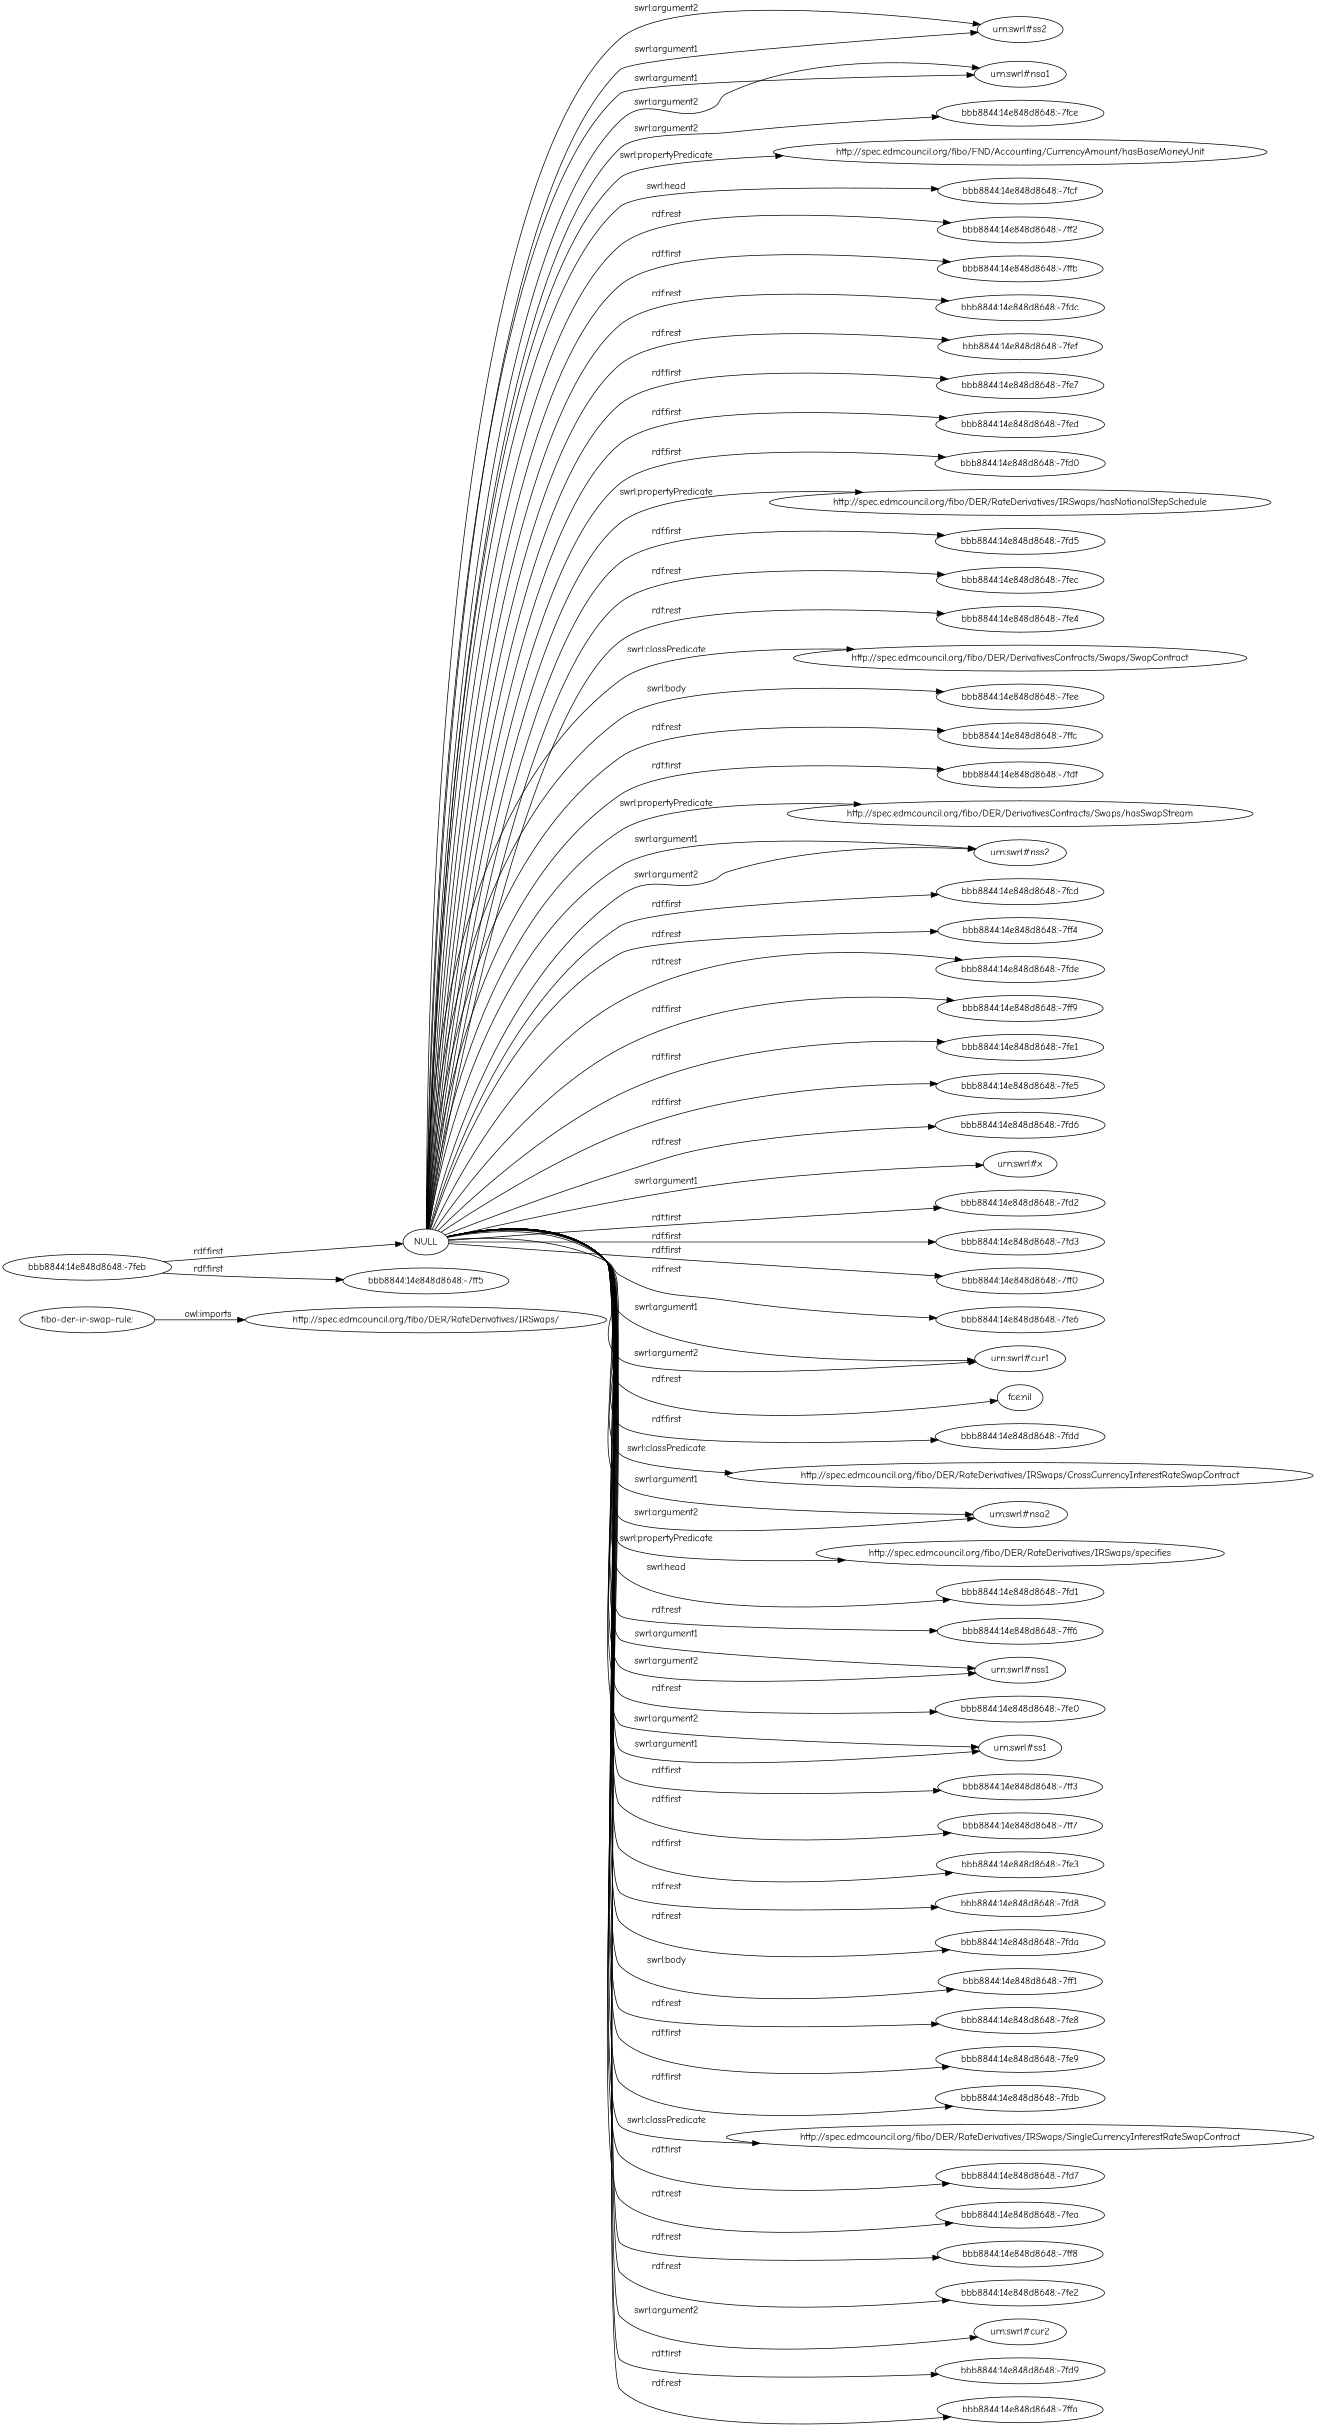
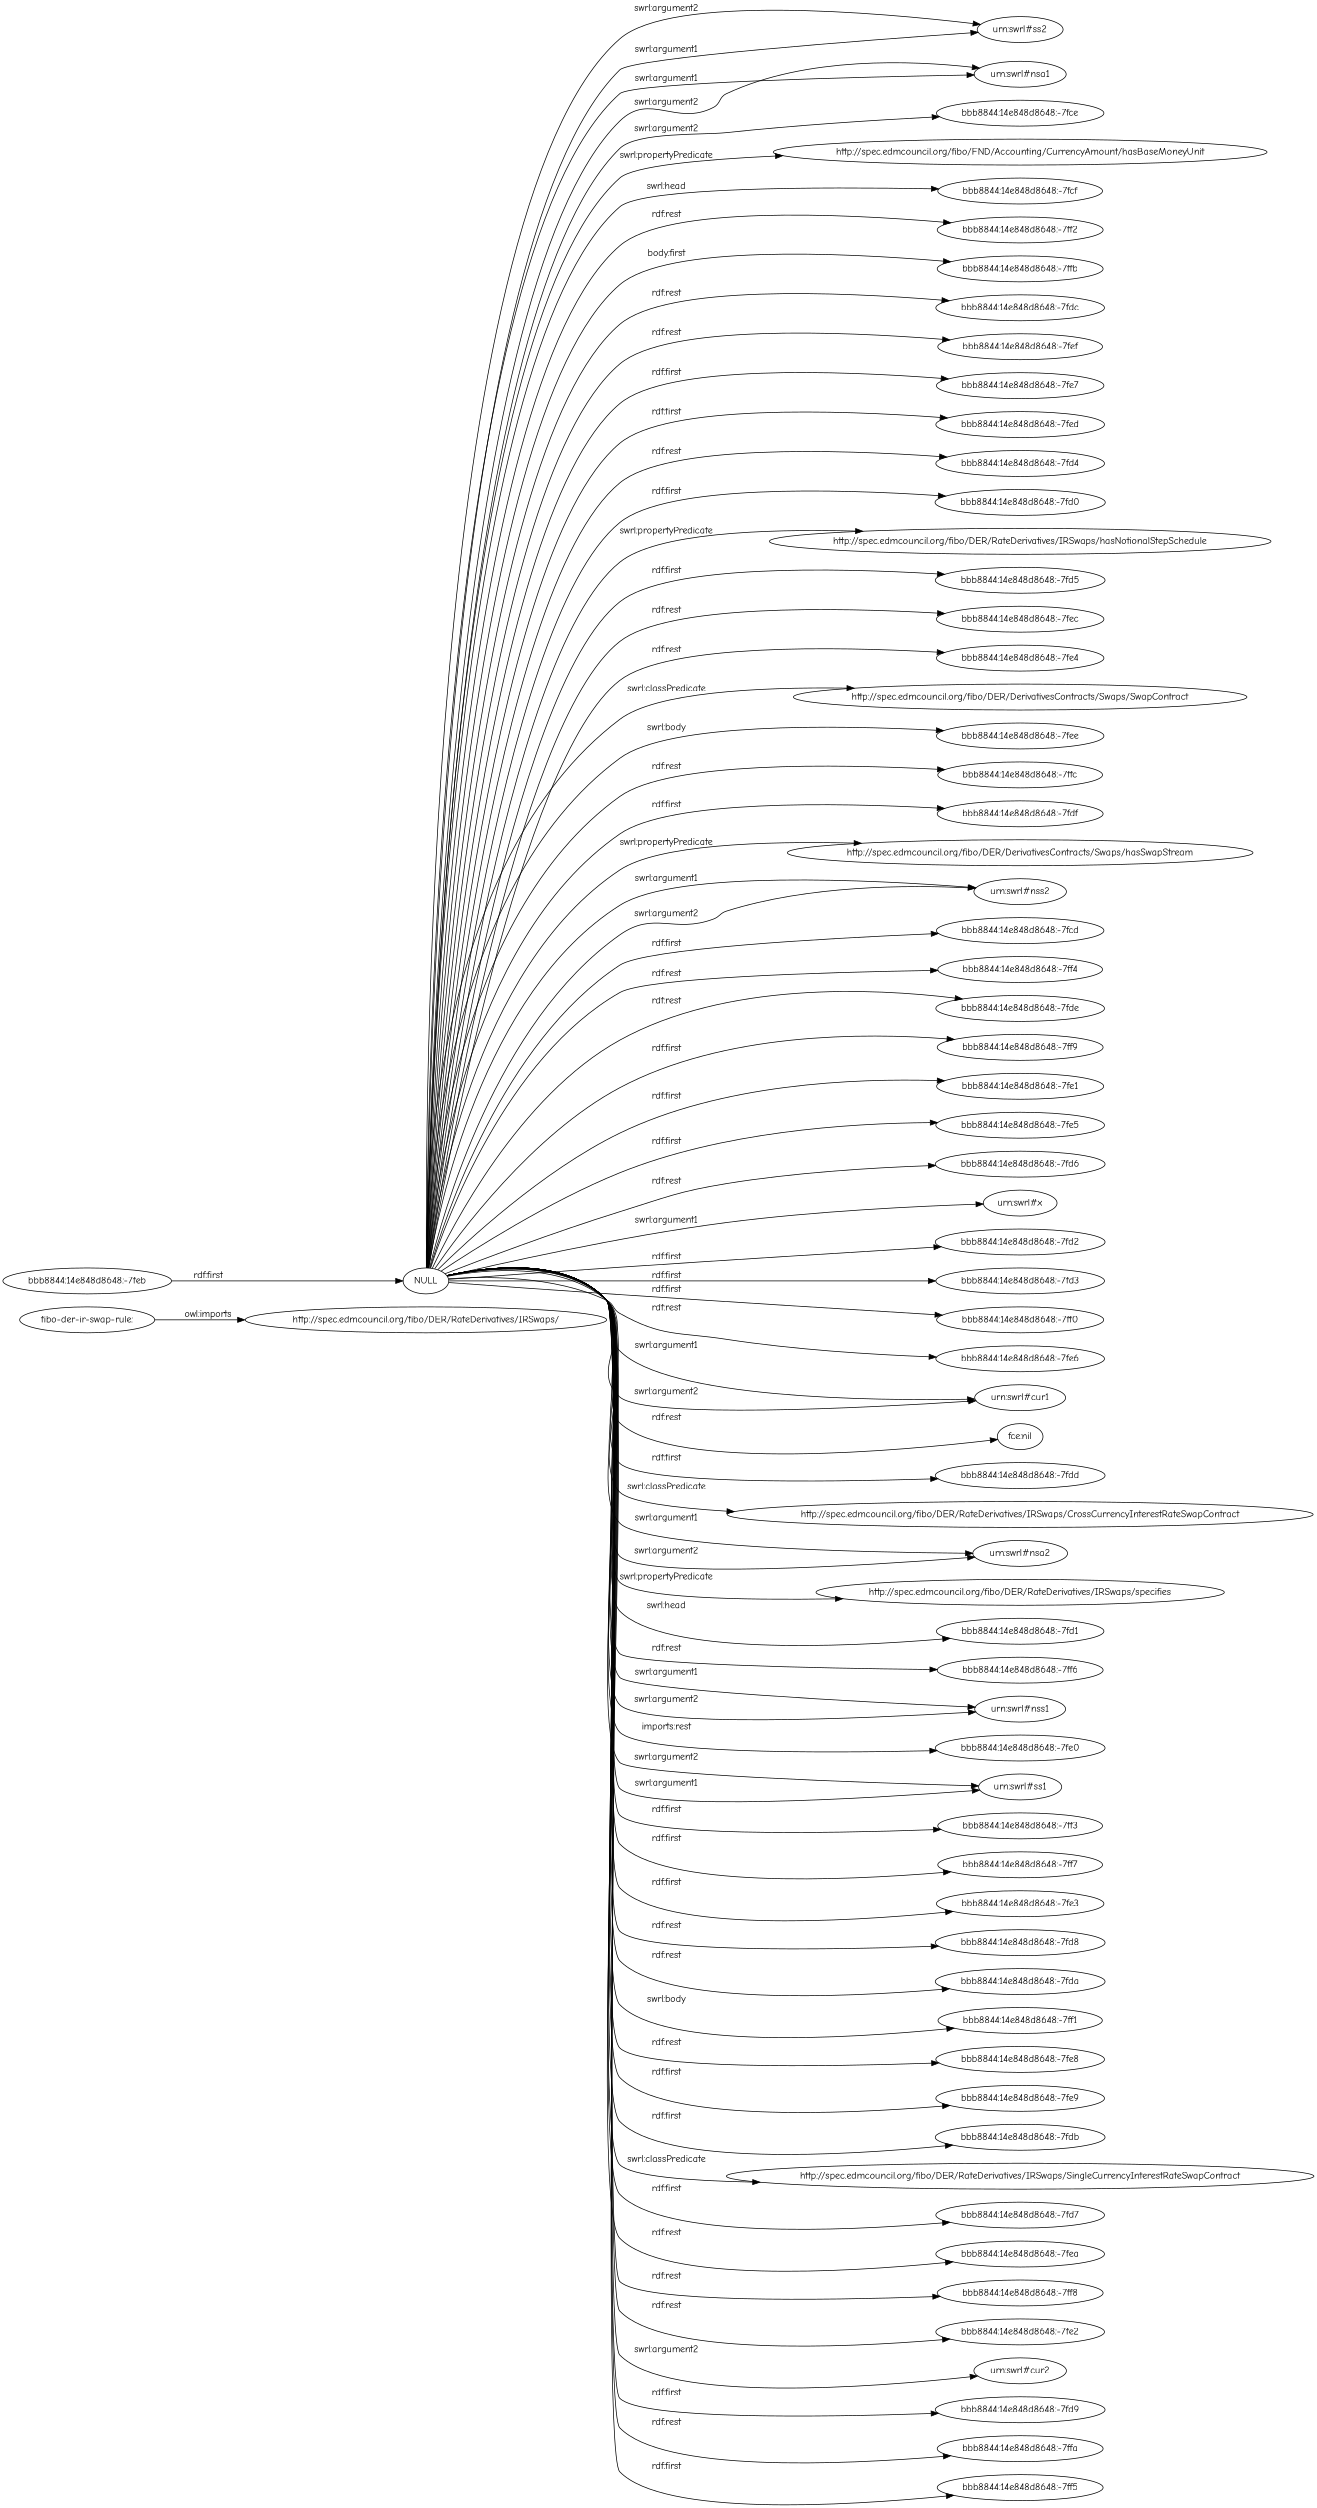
(667, 254) -> (667, 253)
none -> (1020, 463)
(249, 1277) -> (612, 1968)
(667, 1689) -> (667, 1727)
